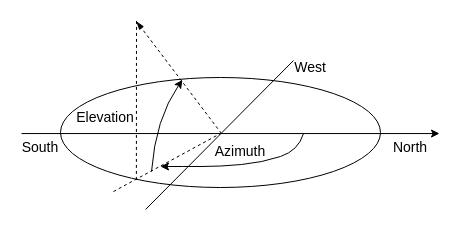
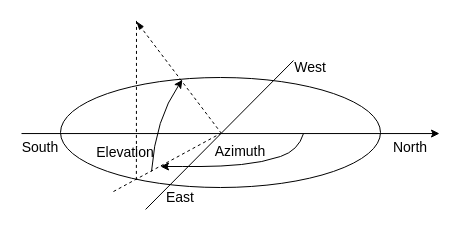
(106, 118) -> (126, 153)
none -> (181, 198)
